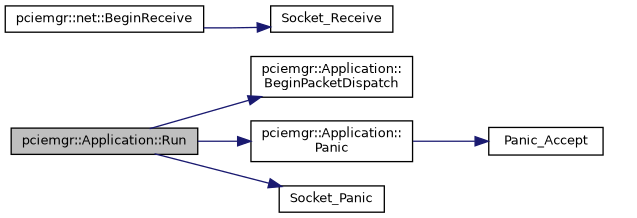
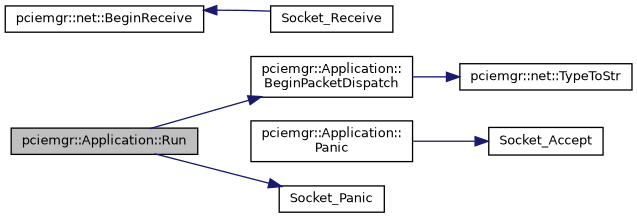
(230, 28) -> (244, 10)
none -> (546, 77)
(218, 141) -> none
(546, 141) -> (546, 141)
